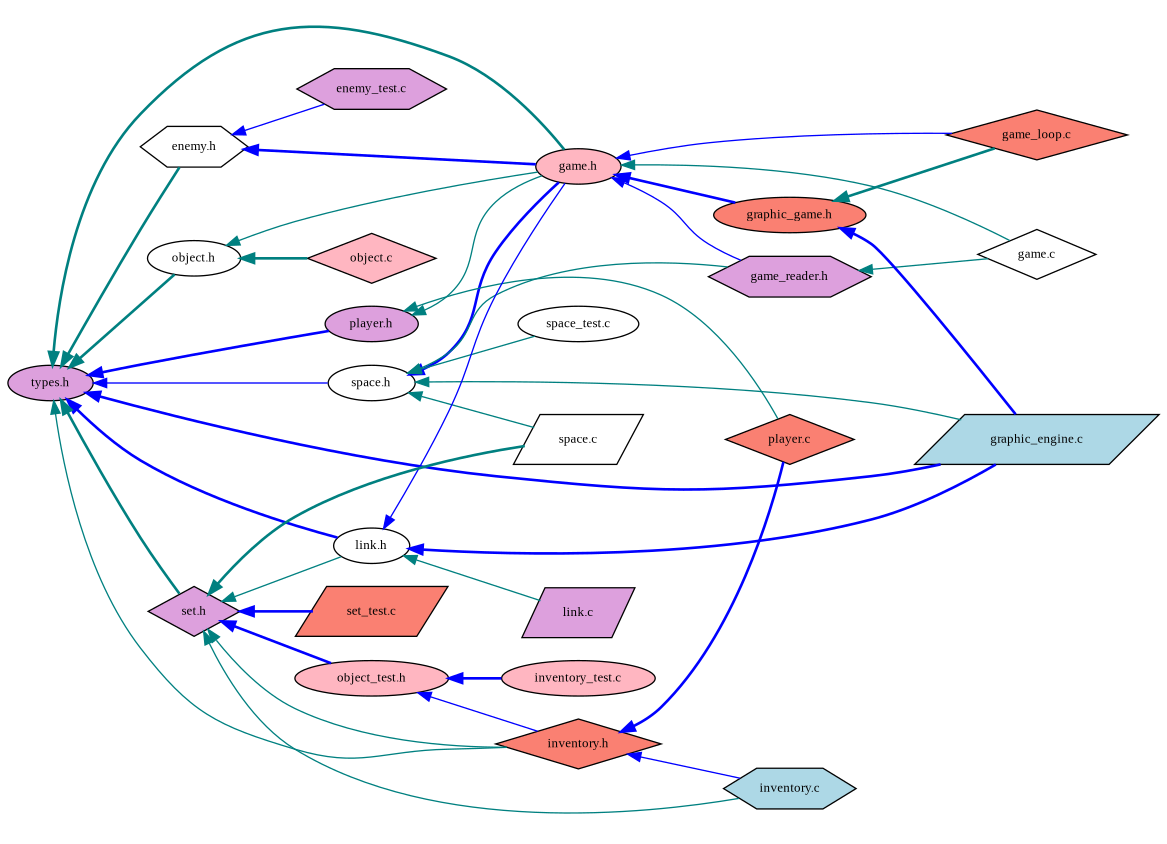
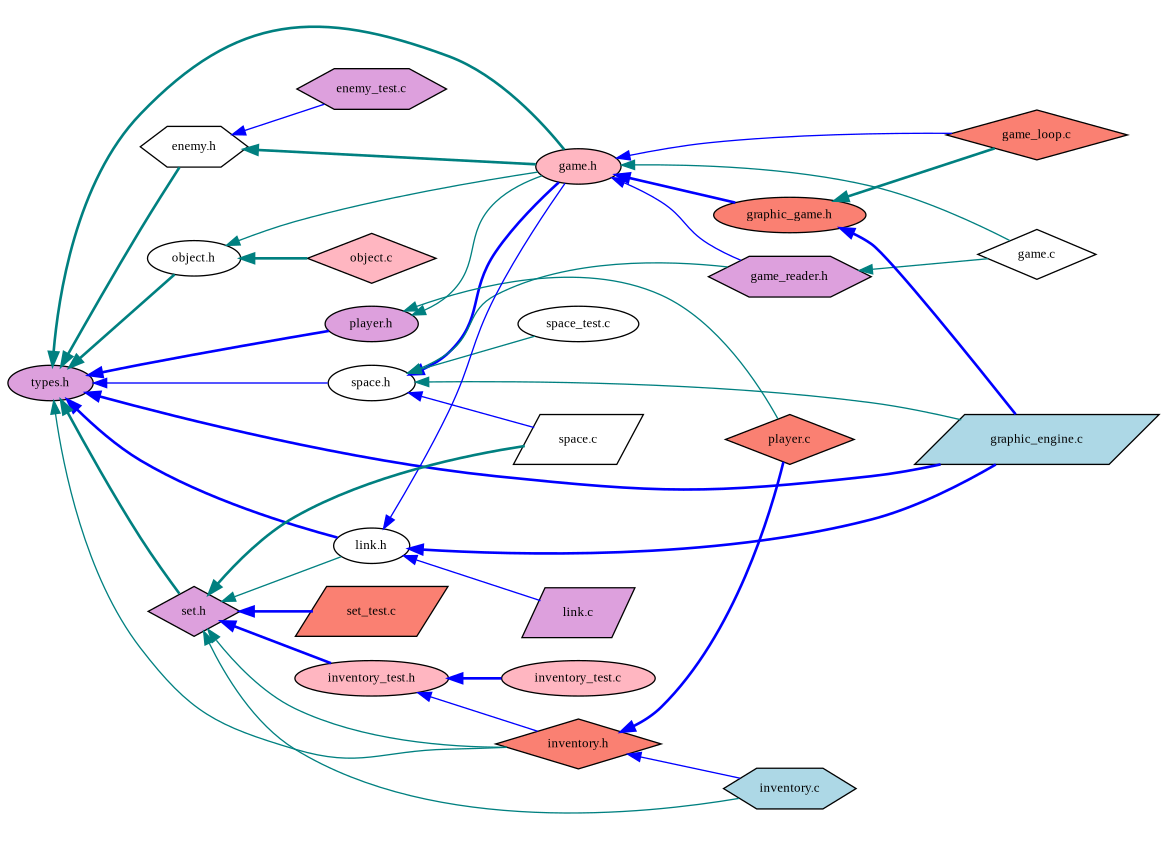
(397, 157) -> (397, 157)
(478, 412) -> (478, 412)
(478, 580) -> (478, 580)
(372, 678) -> (372, 678)
